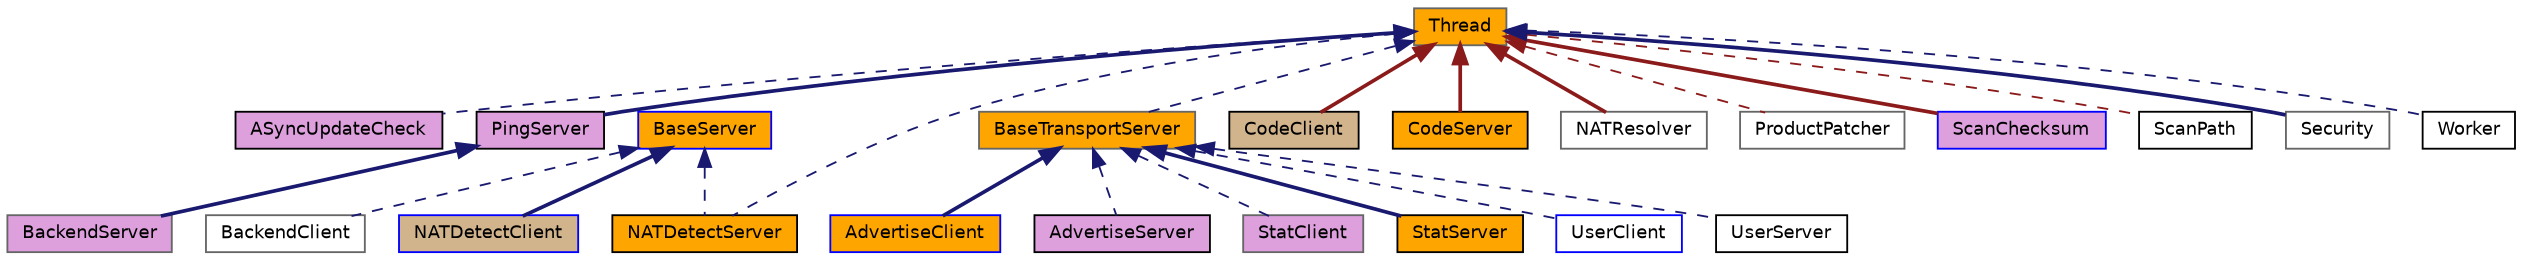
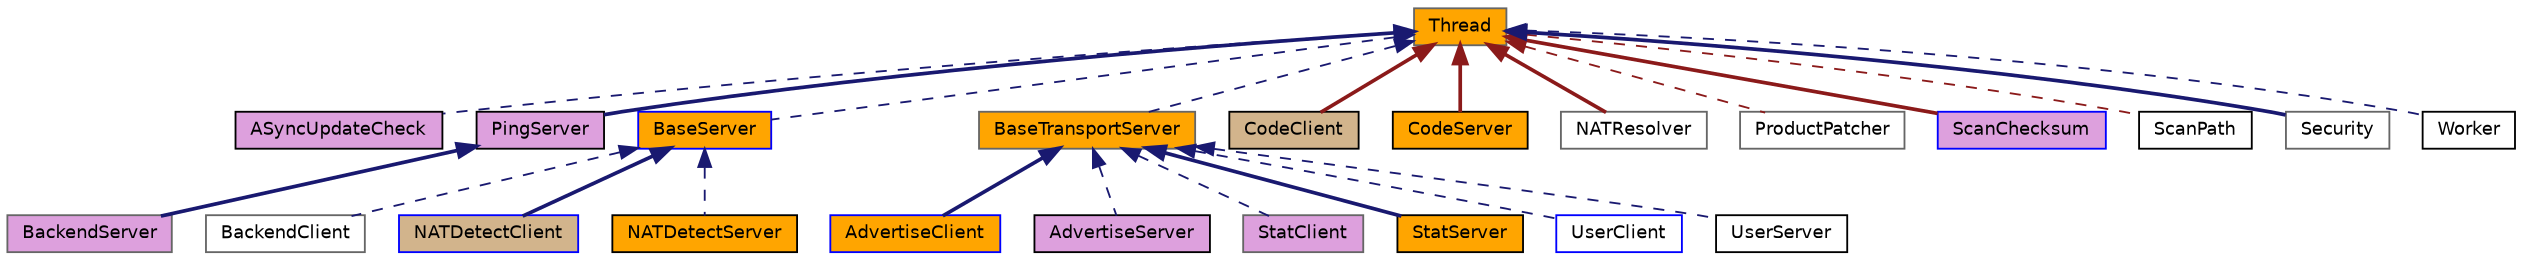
(1053, 87) -> (1083, 78)
